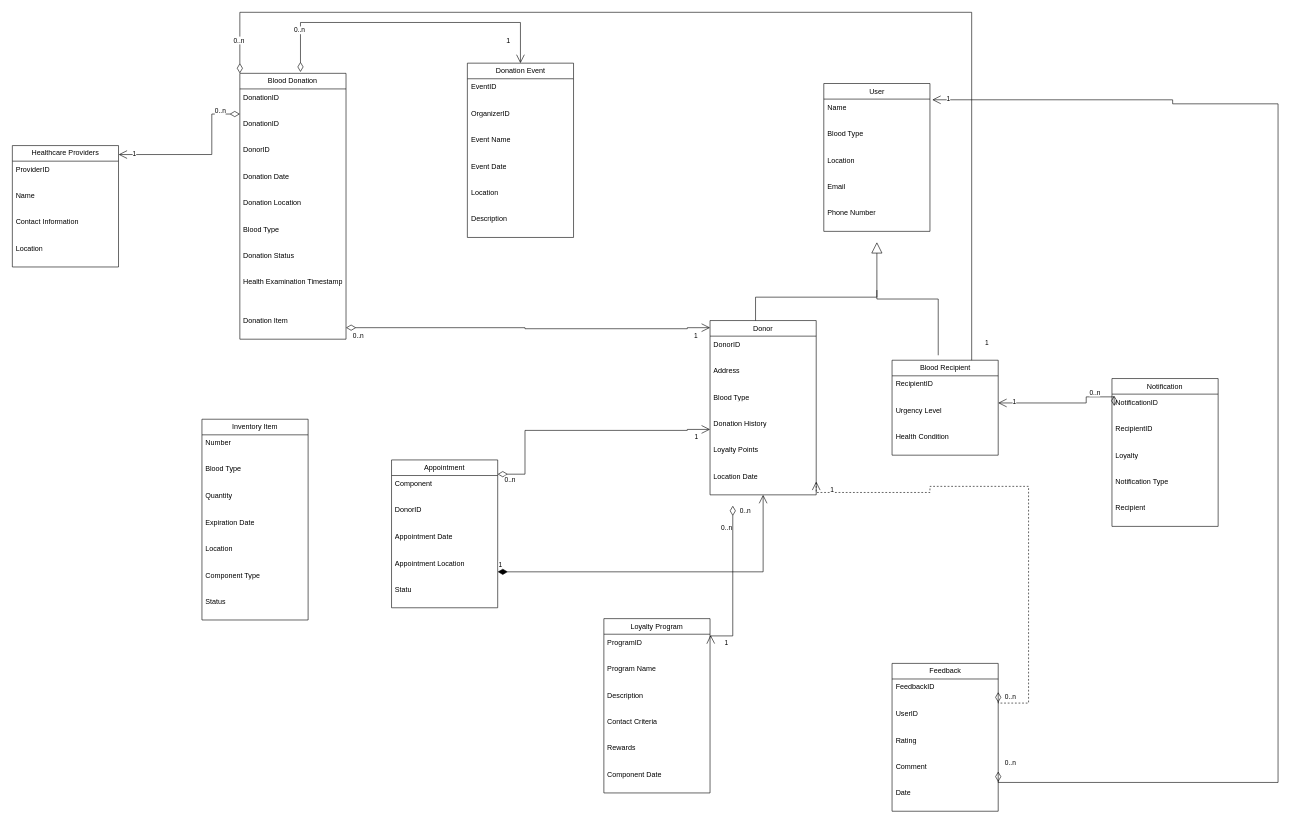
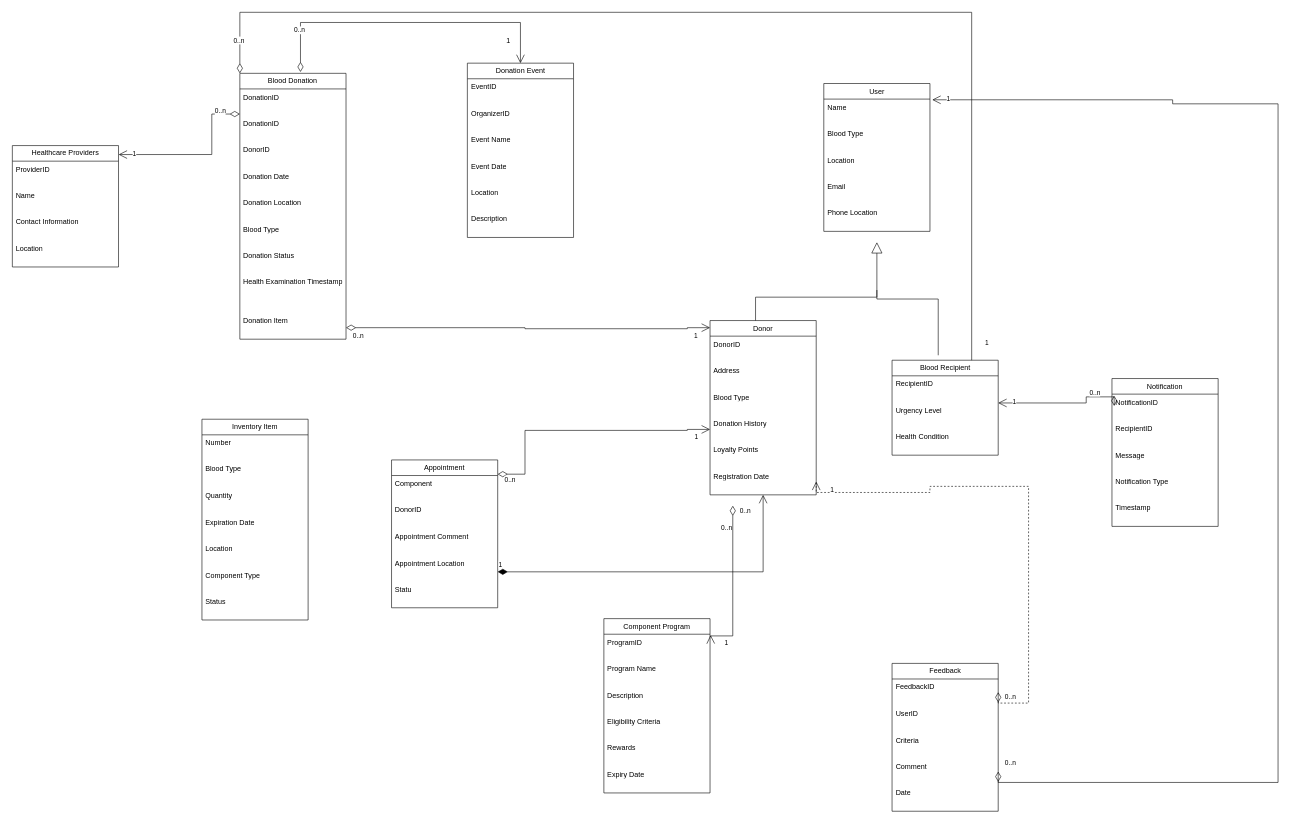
(851, 213) -> (854, 213)
(1129, 456) -> (1130, 456)
(738, 477) -> (745, 477)
(1132, 509) -> (1133, 509)
(425, 537) -> (432, 537)
(657, 627) -> (657, 627)
(637, 722) -> (639, 722)
(907, 741) -> (910, 741)
(635, 775) -> (628, 775)
